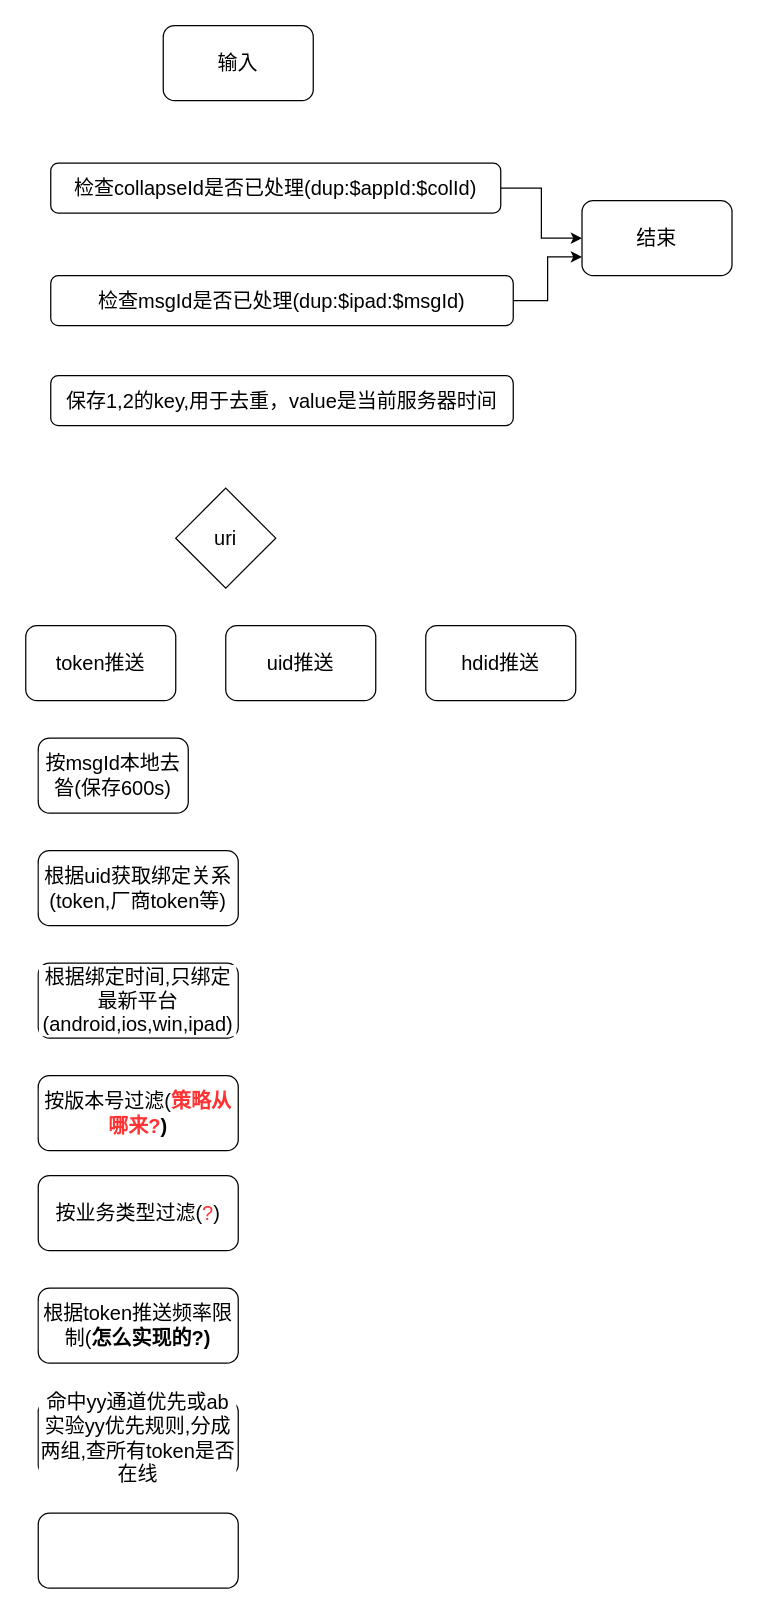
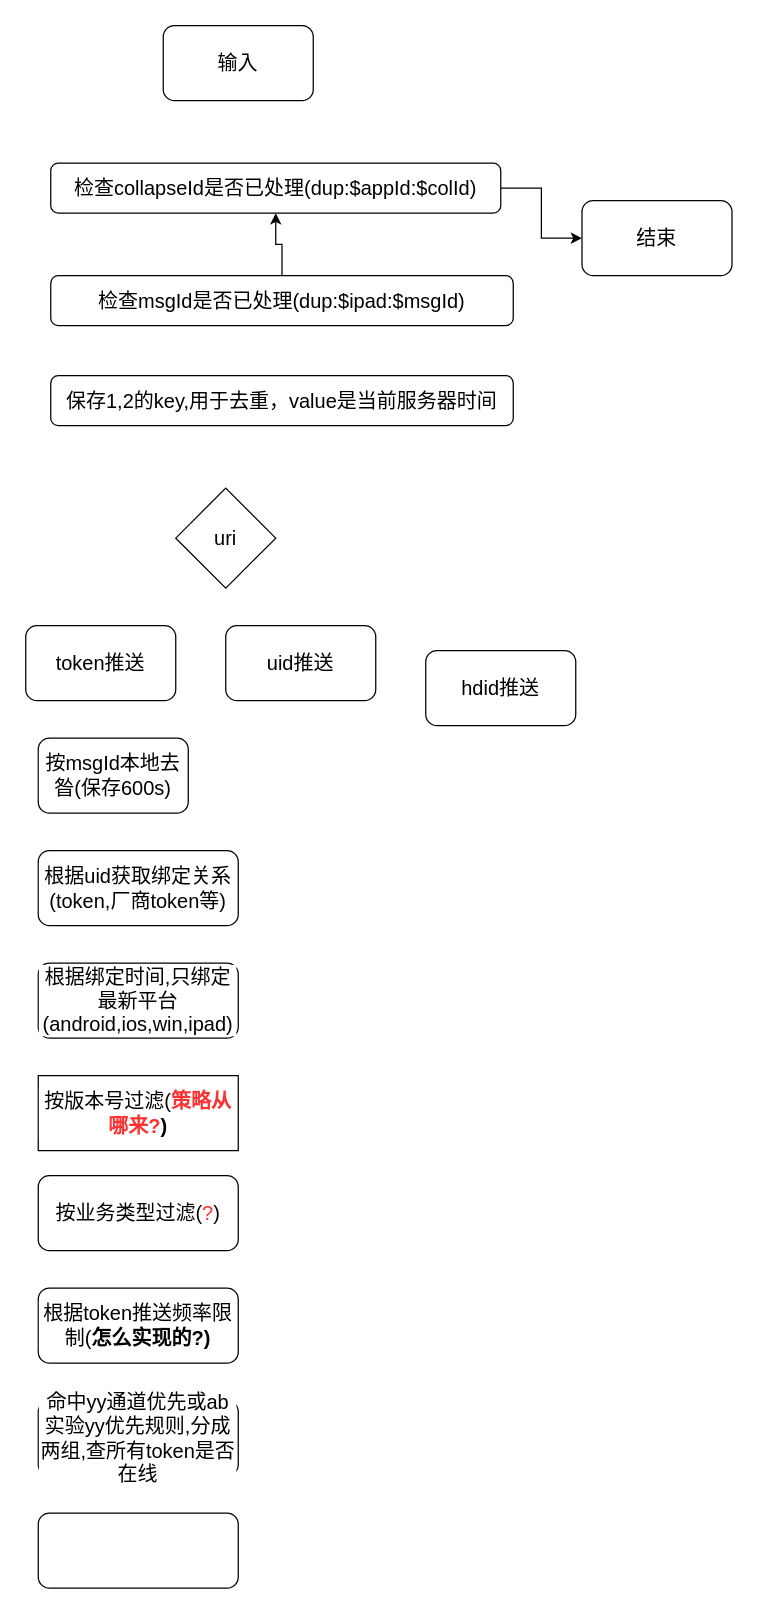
(548, 283) -> (282, 245)
(501, 663) -> (501, 688)
(138, 1113) -> (138, 1113)
